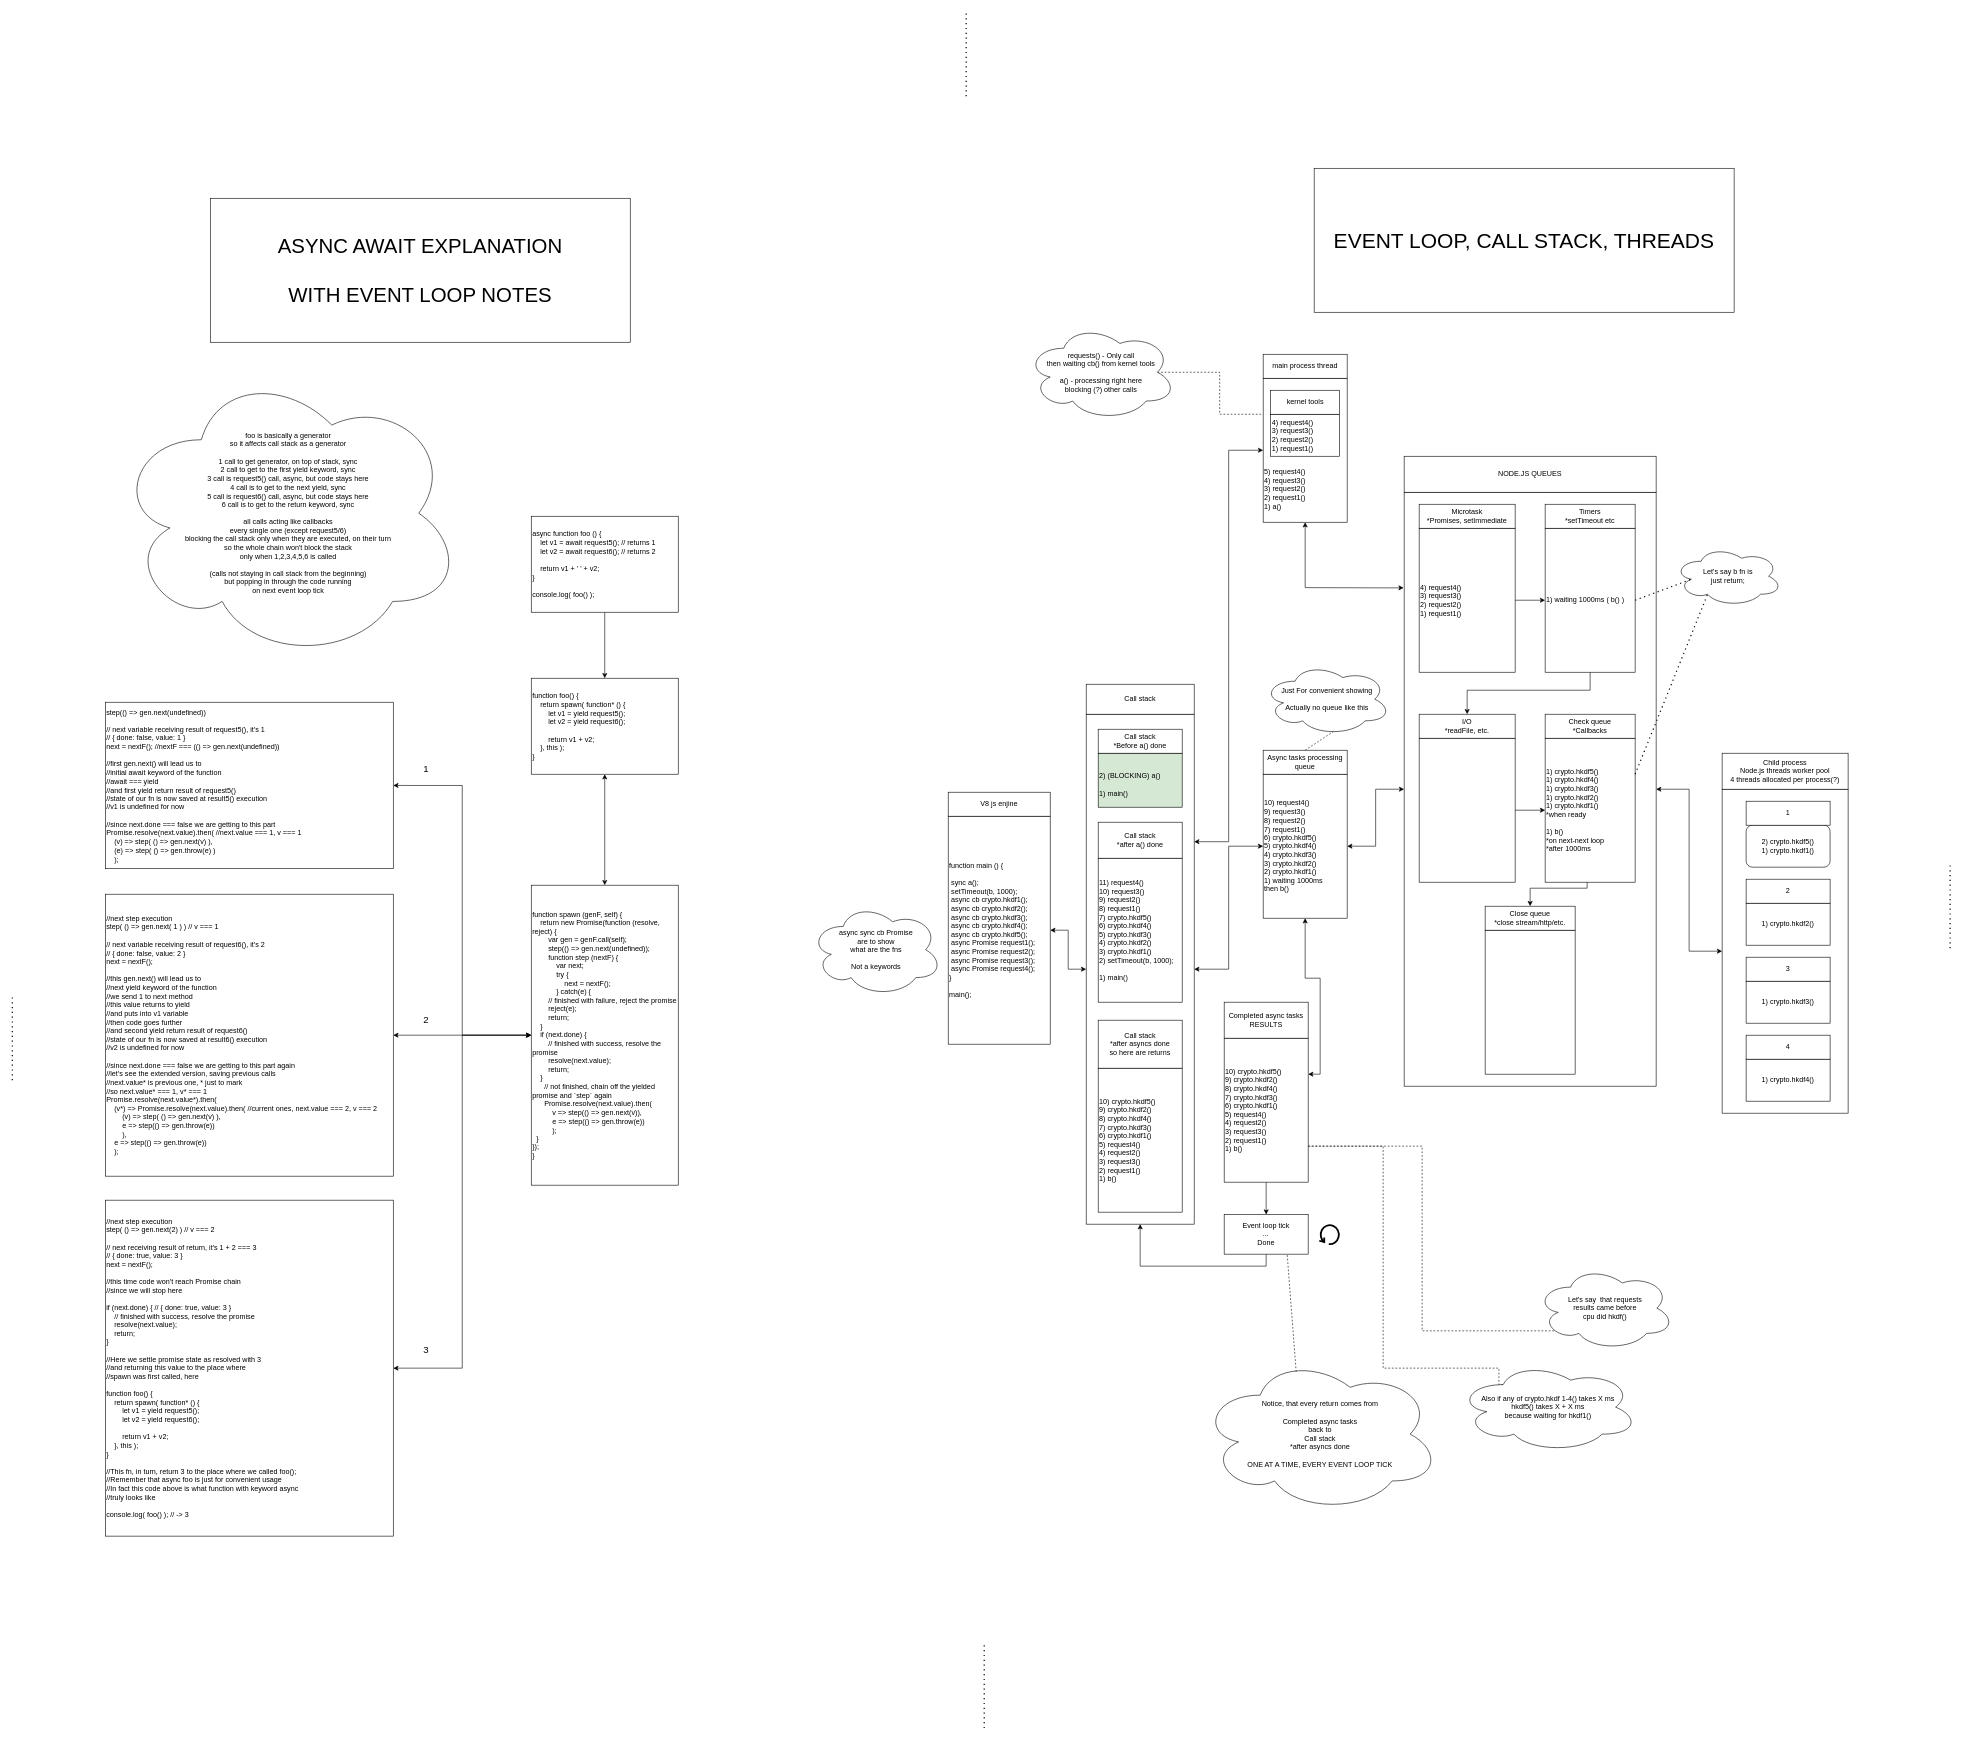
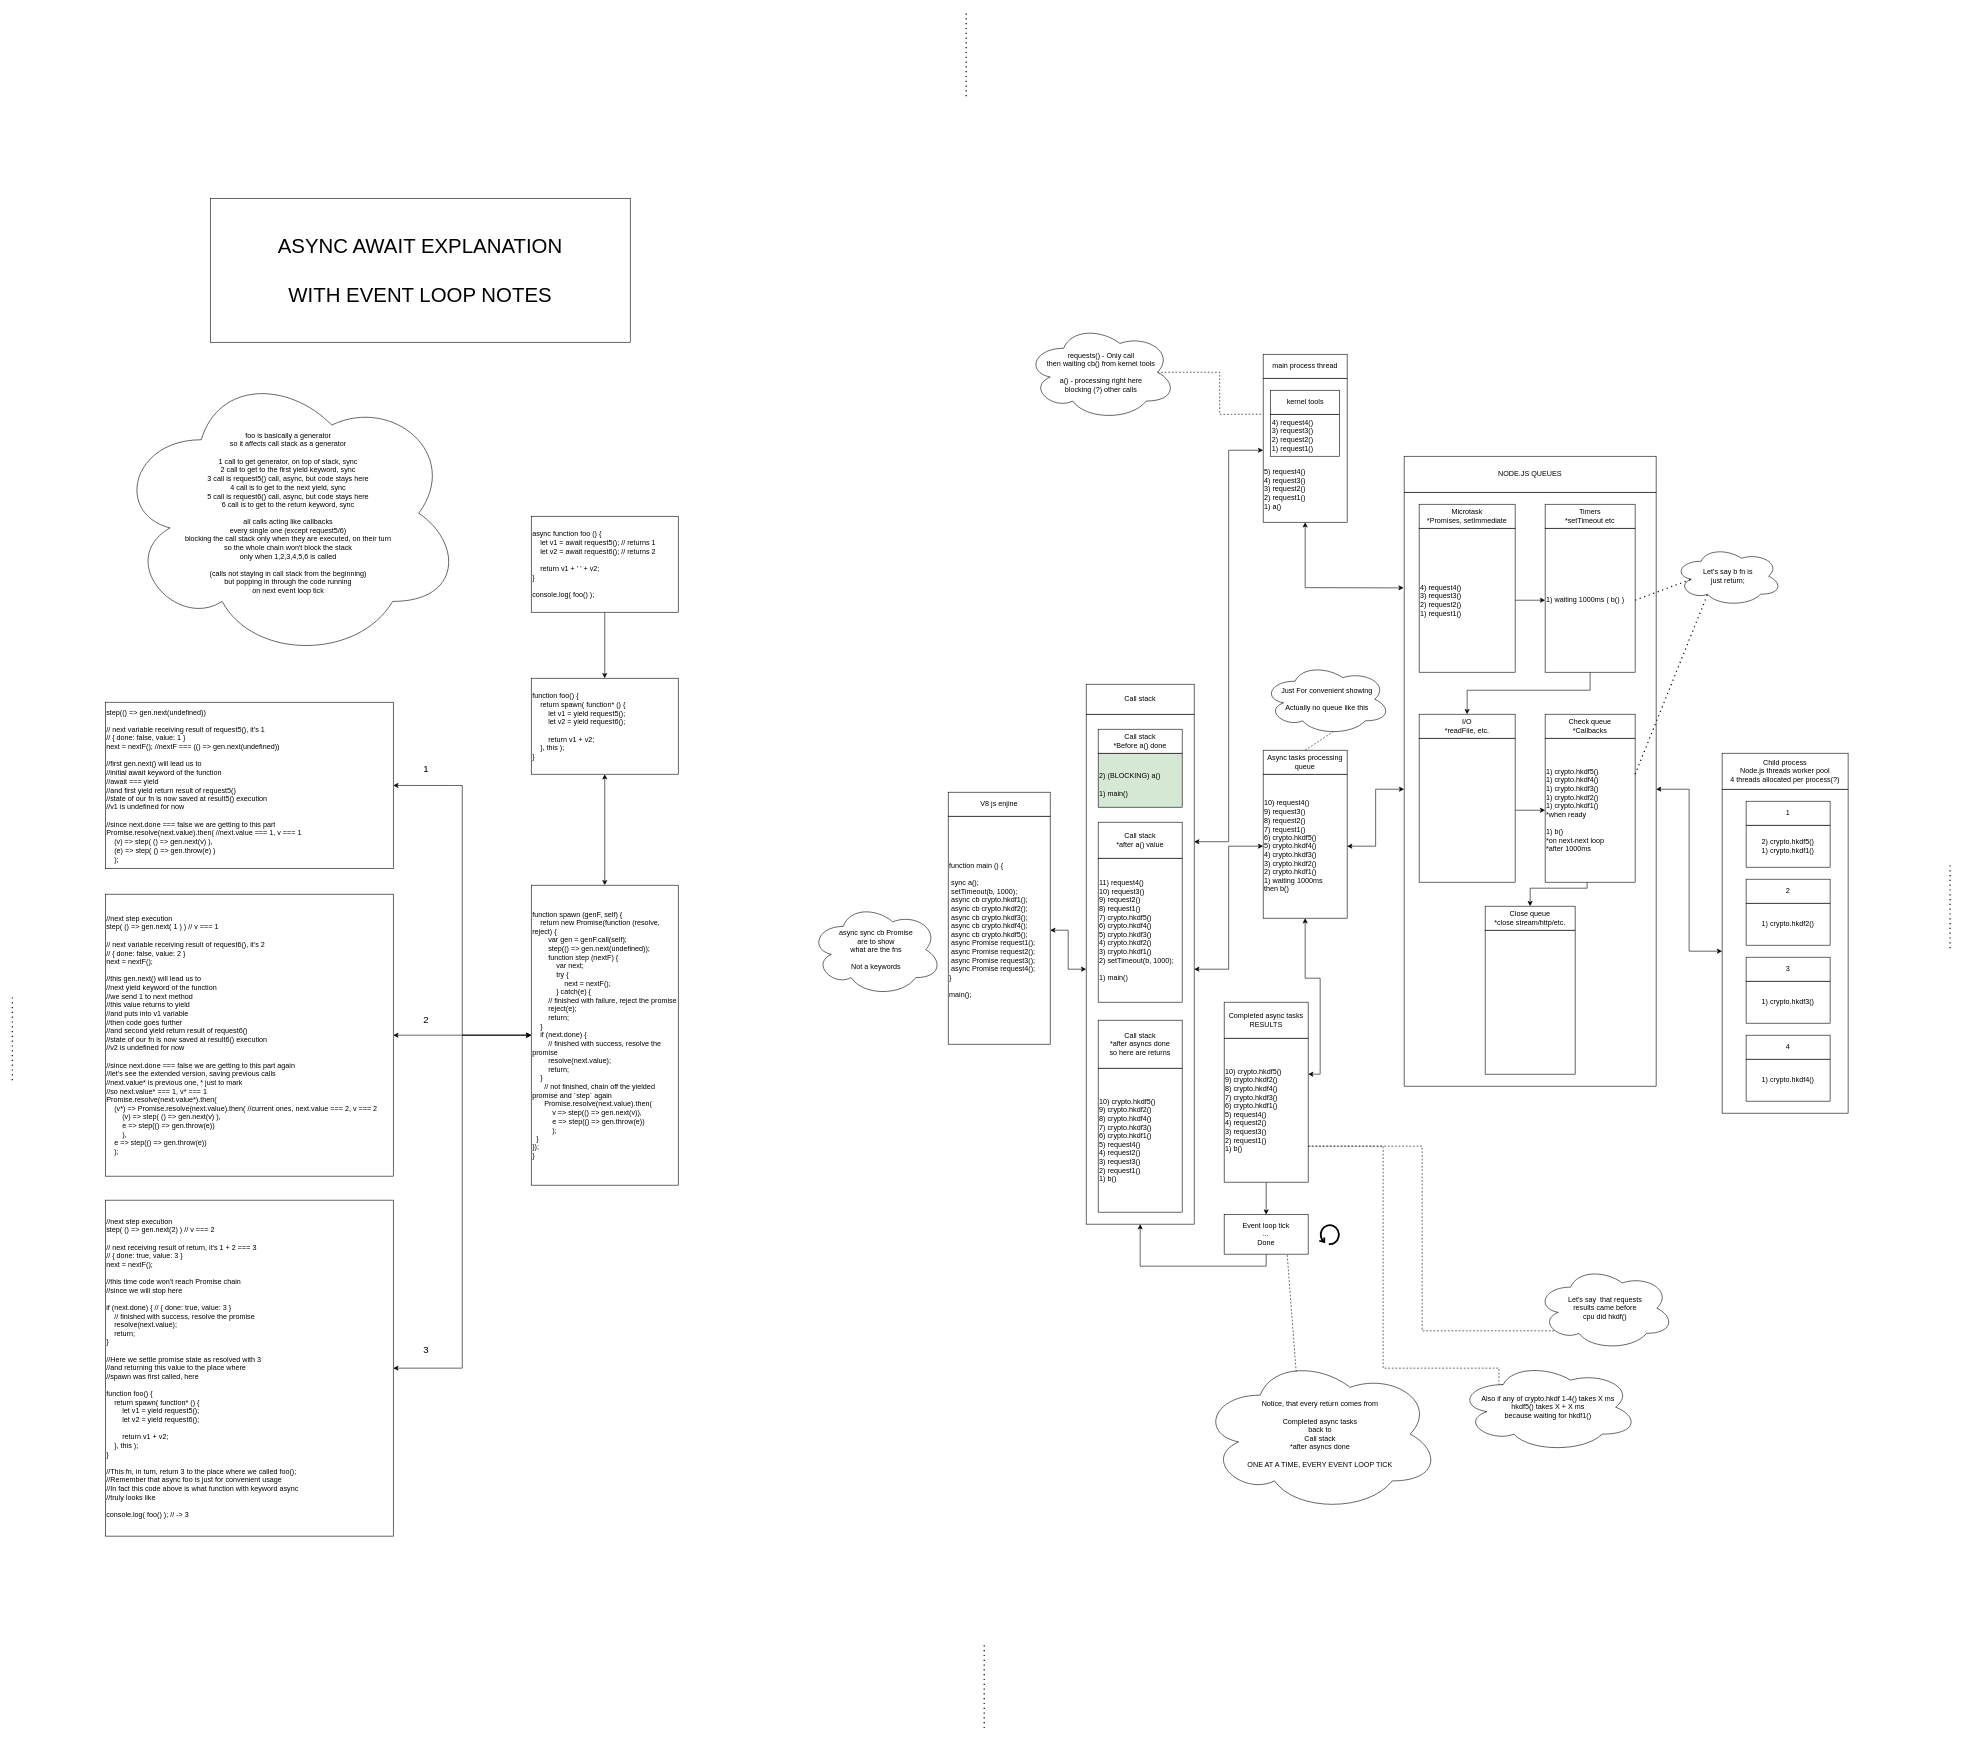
(1524, 240) -> none
(1140, 840) -> (1140, 840)
(1788, 846) -> (1788, 846)
